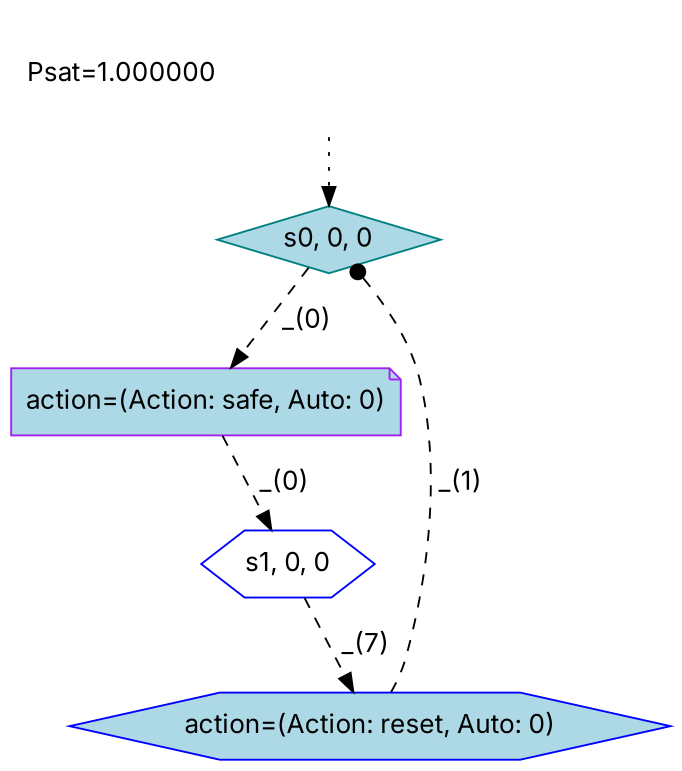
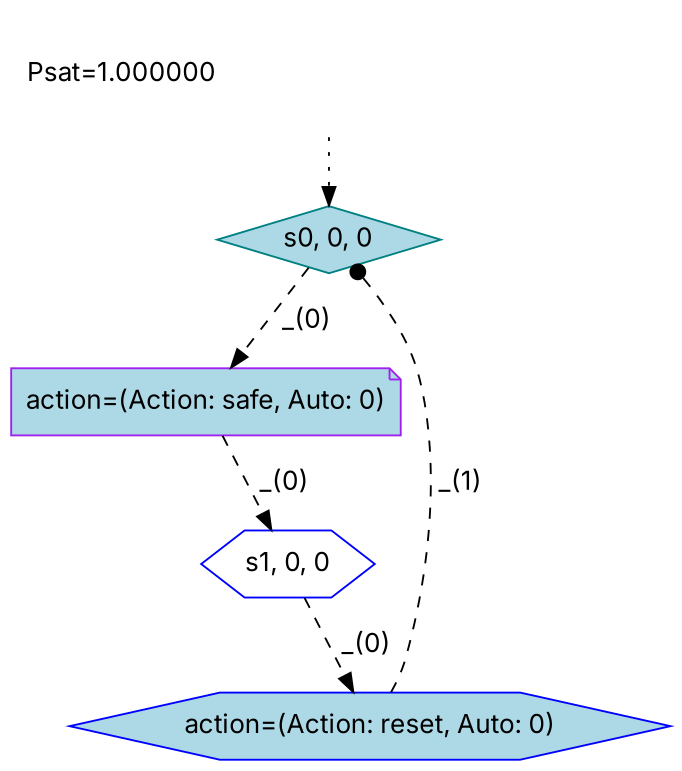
(366, 645) -> (366, 645)
